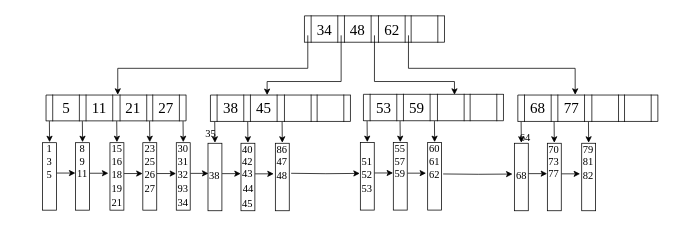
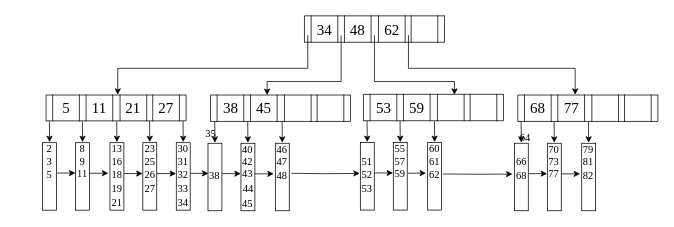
(50, 149) -> (50, 149)
(117, 149) -> (117, 149)
(282, 150) -> (282, 150)
none -> (521, 162)
(183, 189) -> (183, 189)
